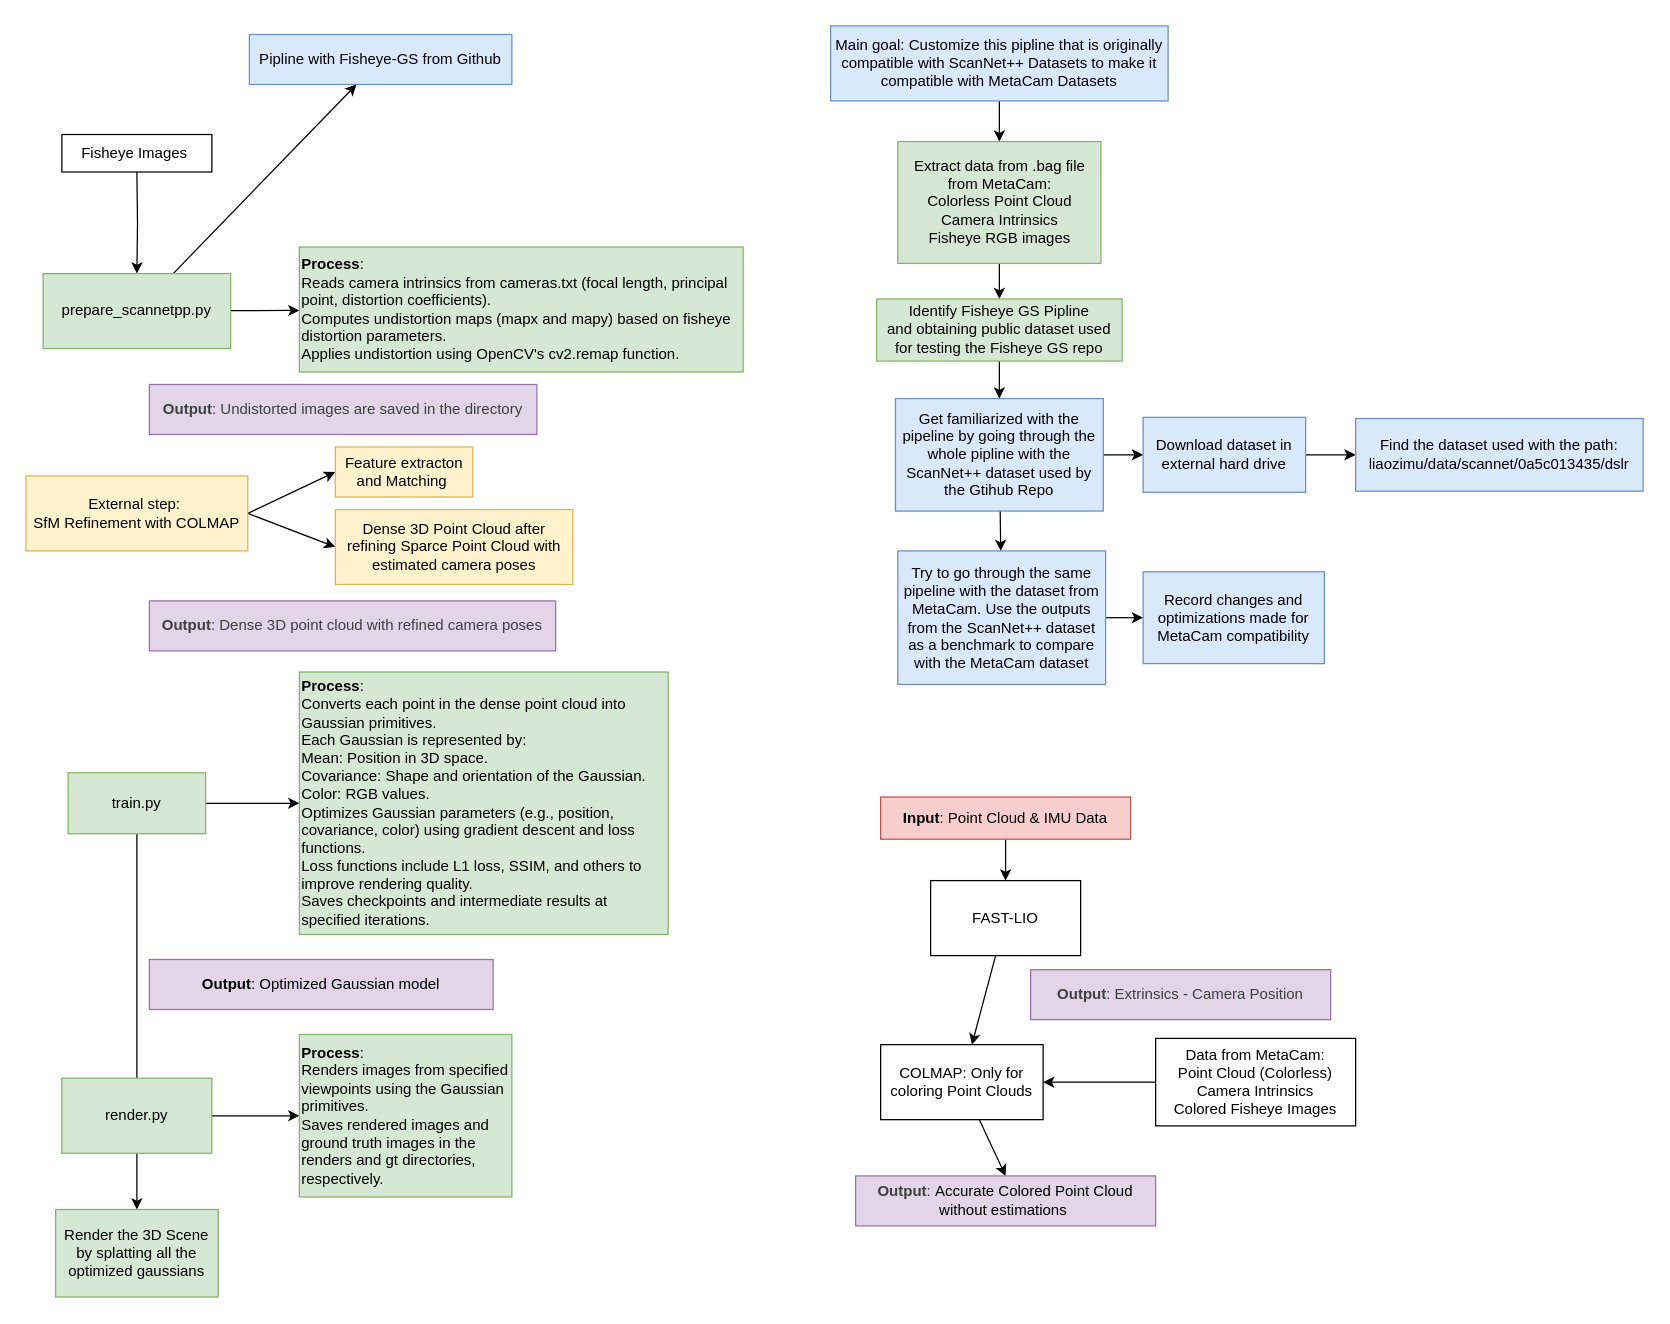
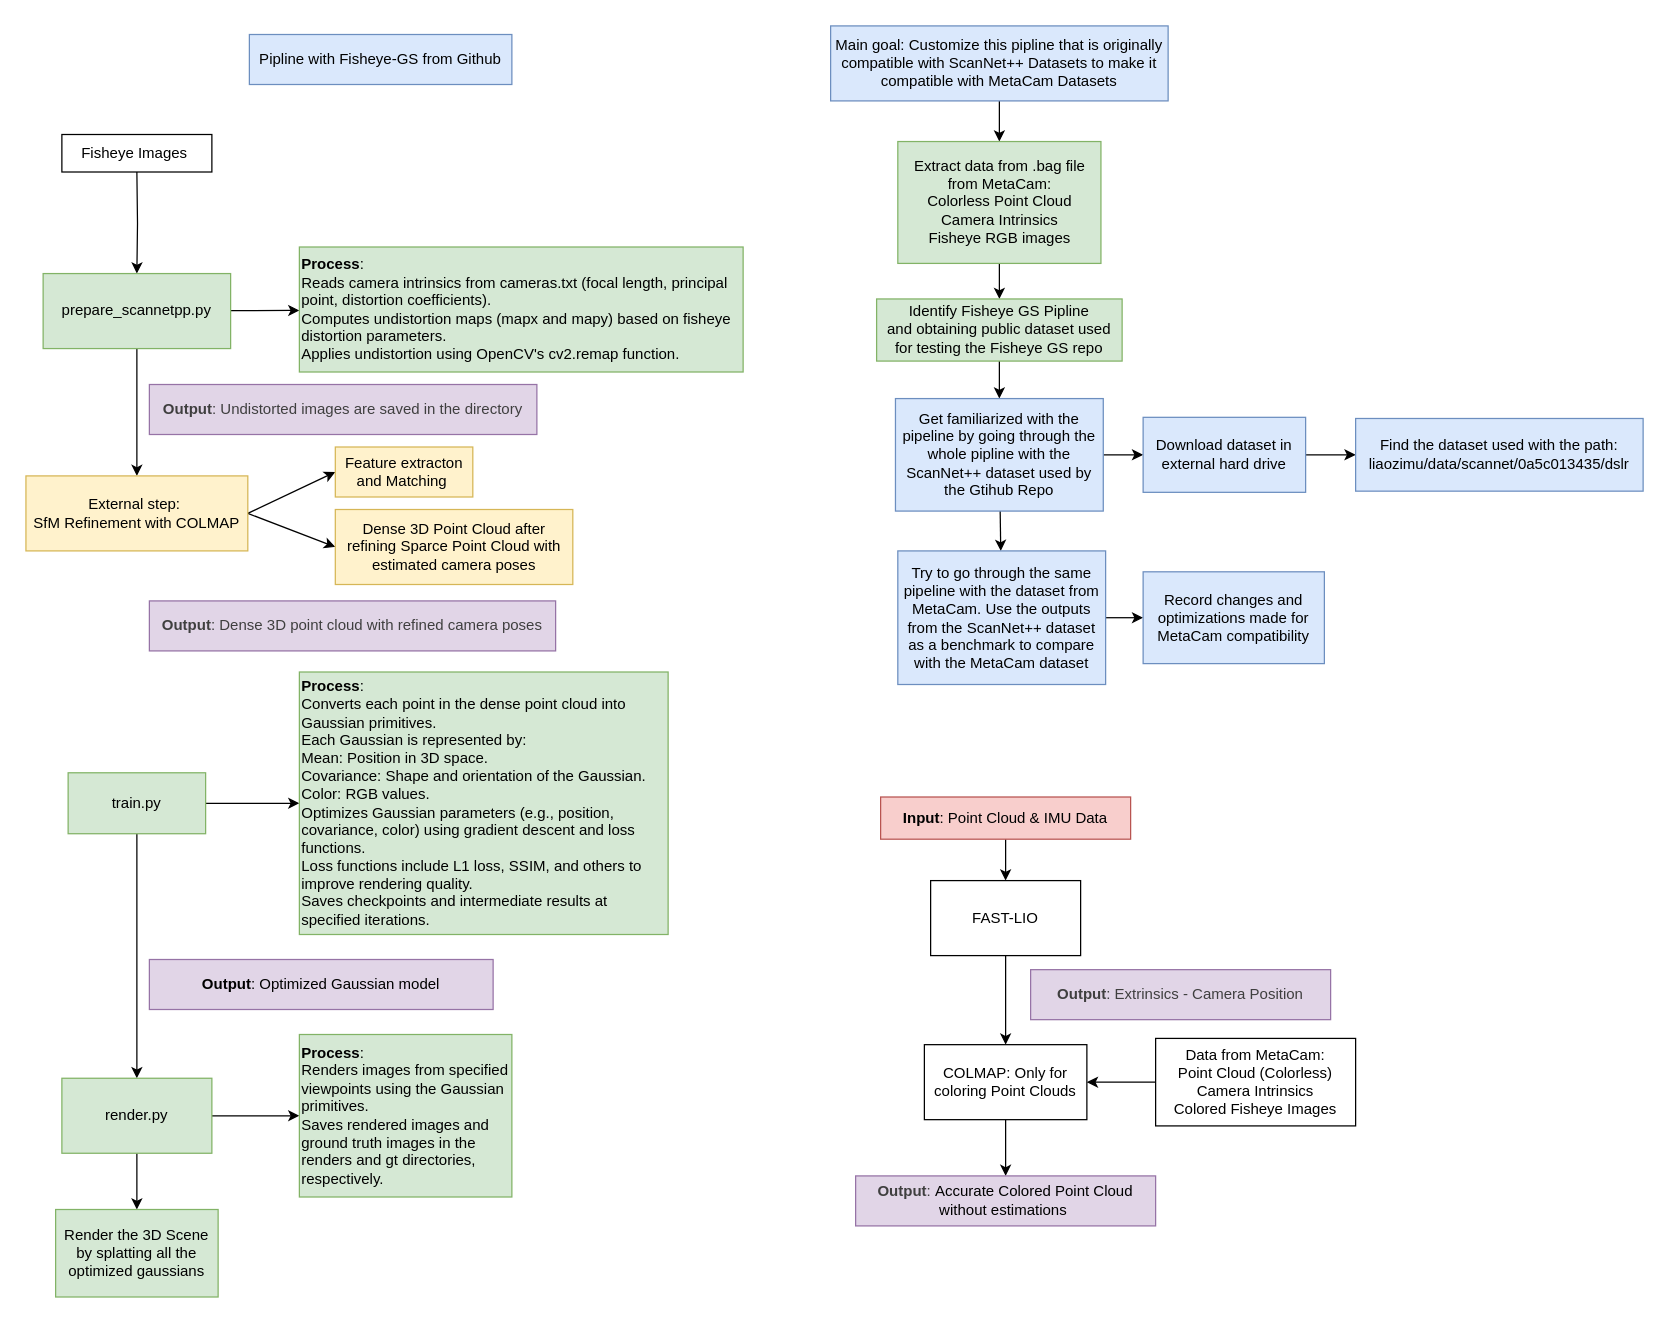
(262, 182) -> (137, 408)
(137, 1071) -> (137, 1068)
(962, 1082) -> (1006, 1082)
